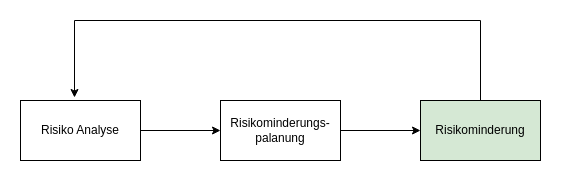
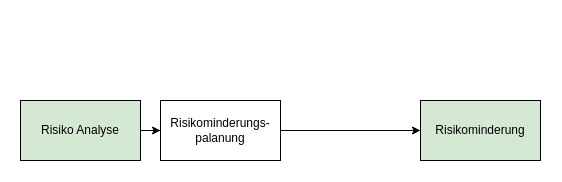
(283, 21) -> none
(81, 131) -> (81, 131)
(281, 131) -> (221, 131)
